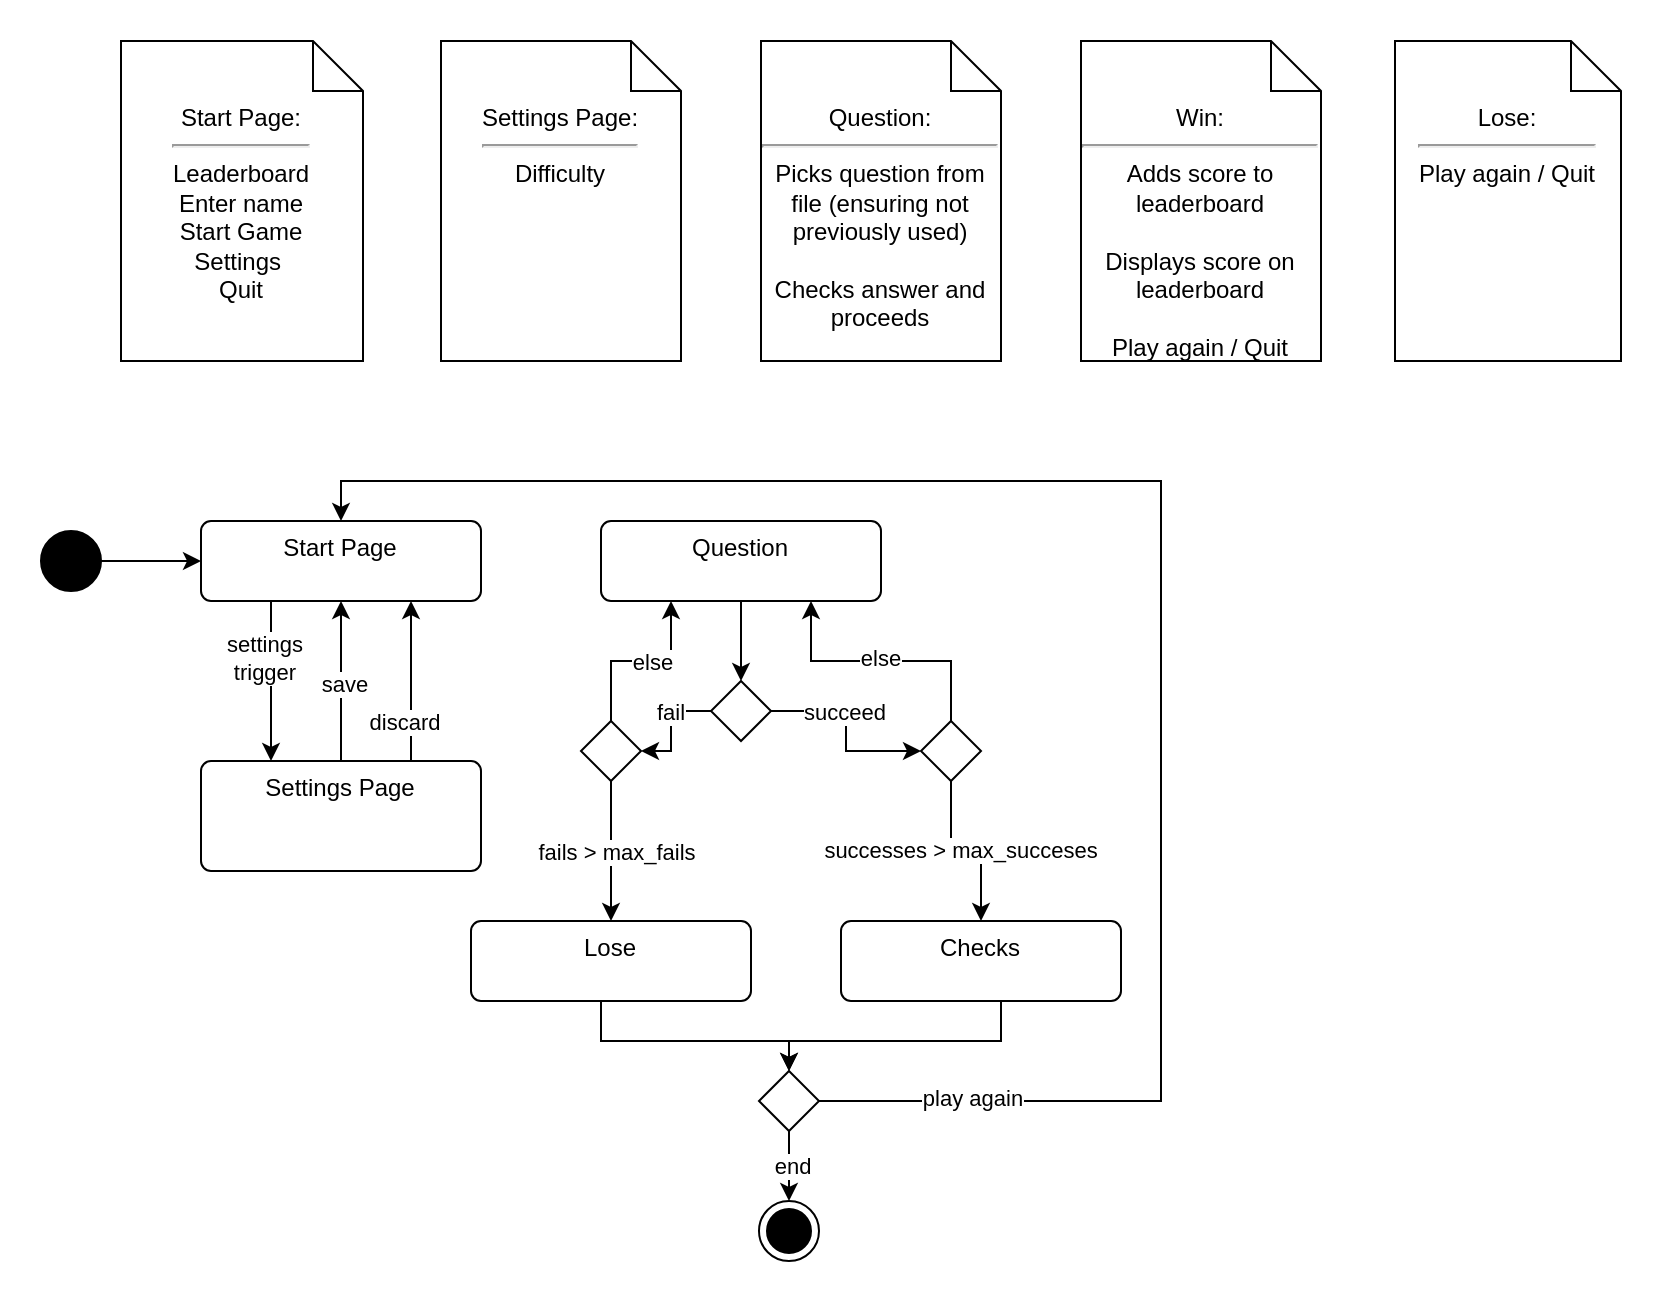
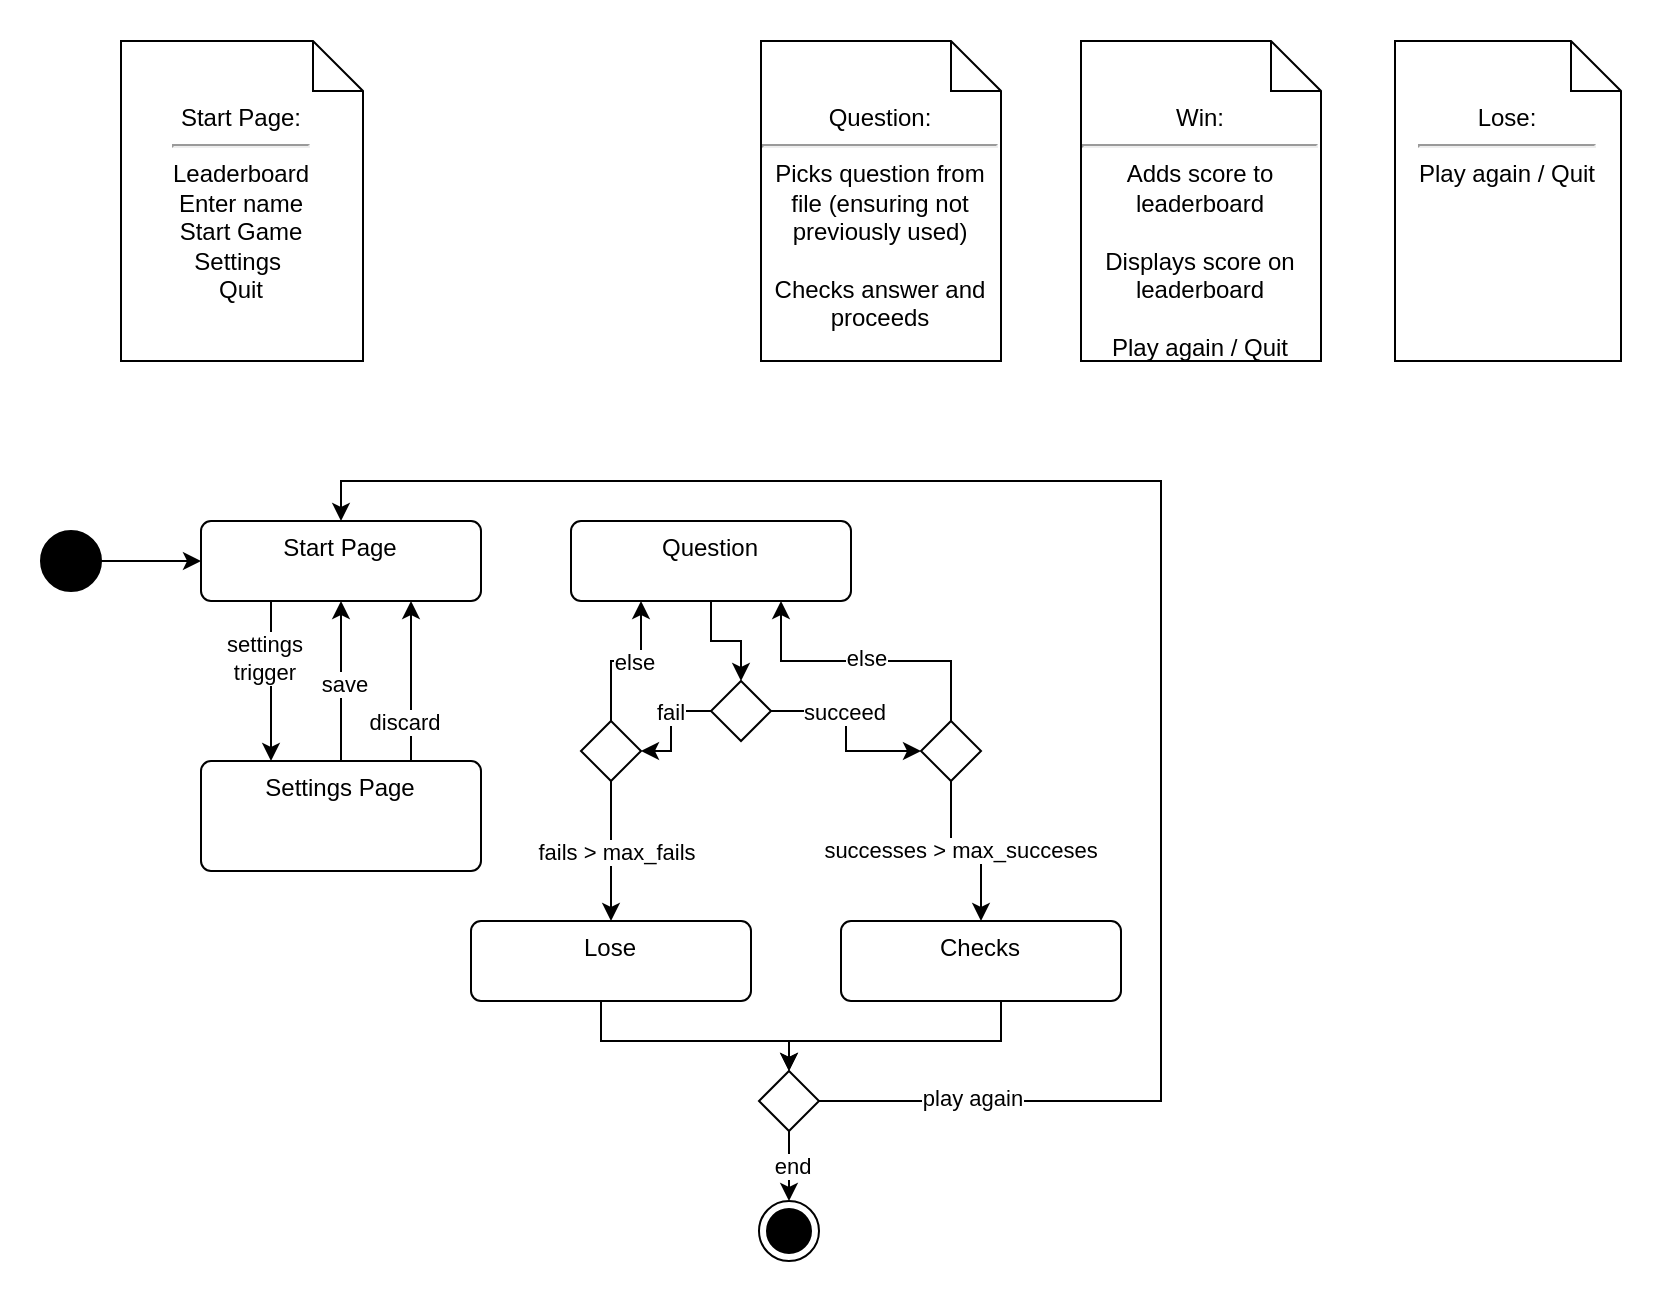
(561, 201) -> none
(741, 561) -> (711, 561)
